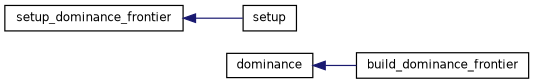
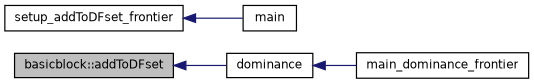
(94, 18) -> (94, 18)
(270, 18) -> (270, 18)
none -> (94, 65)
(443, 65) -> (443, 65)
